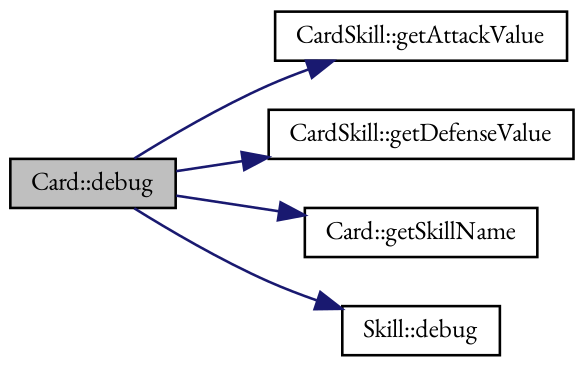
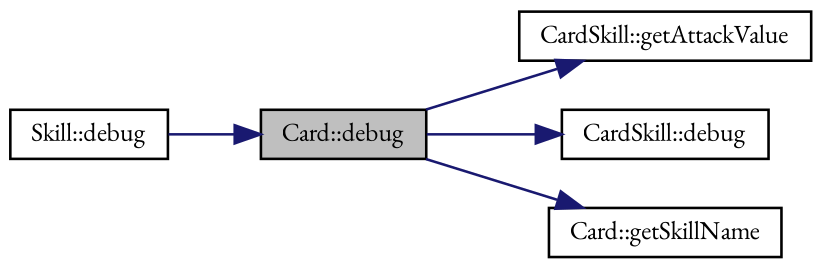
(421, 134) -> (665, 134)
(223, 259) -> (201, 134)
